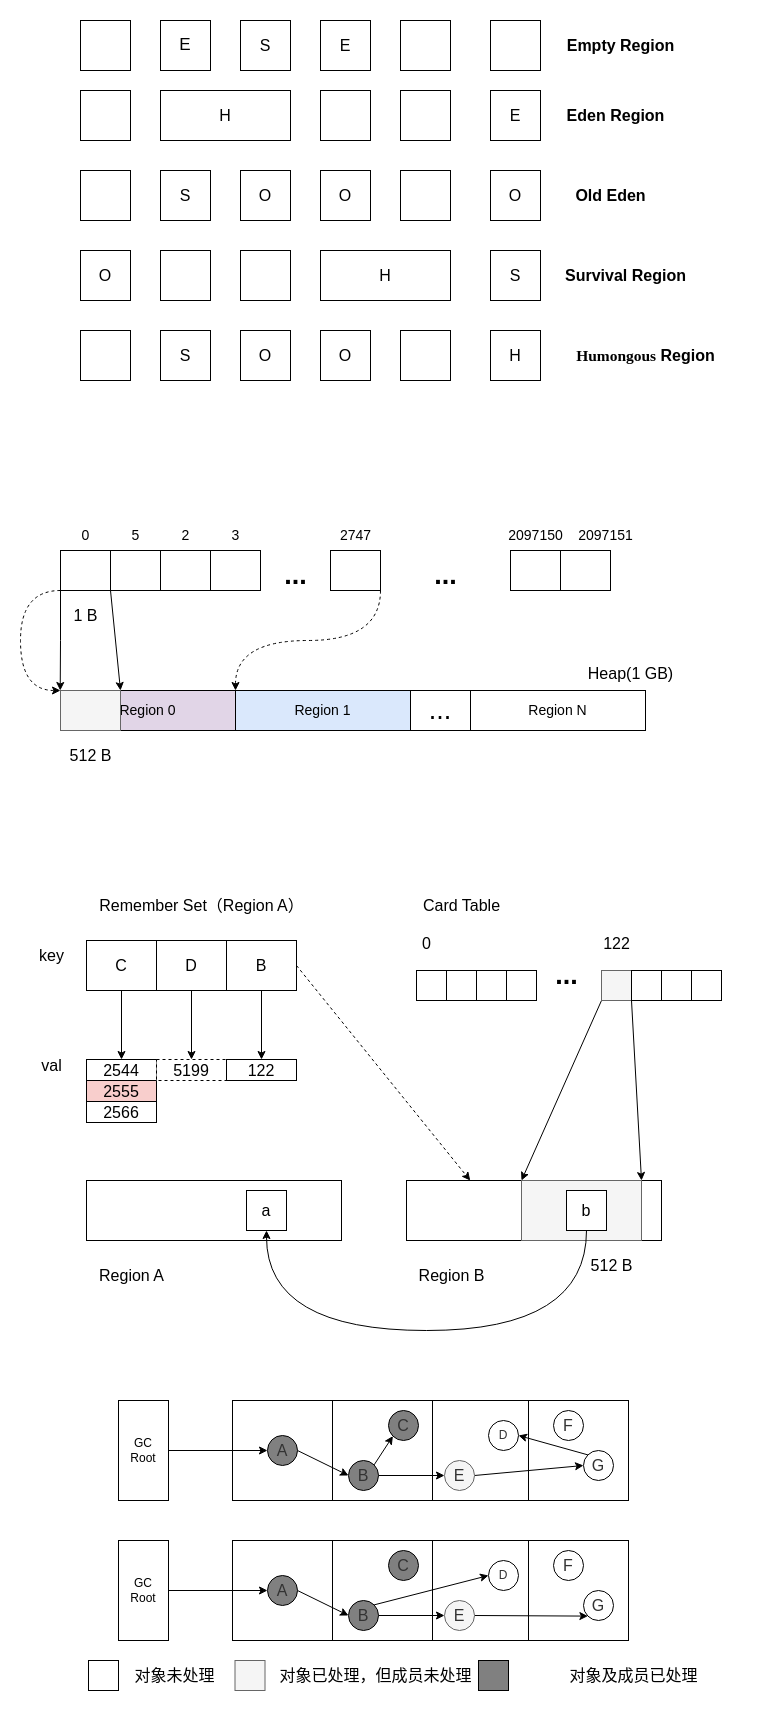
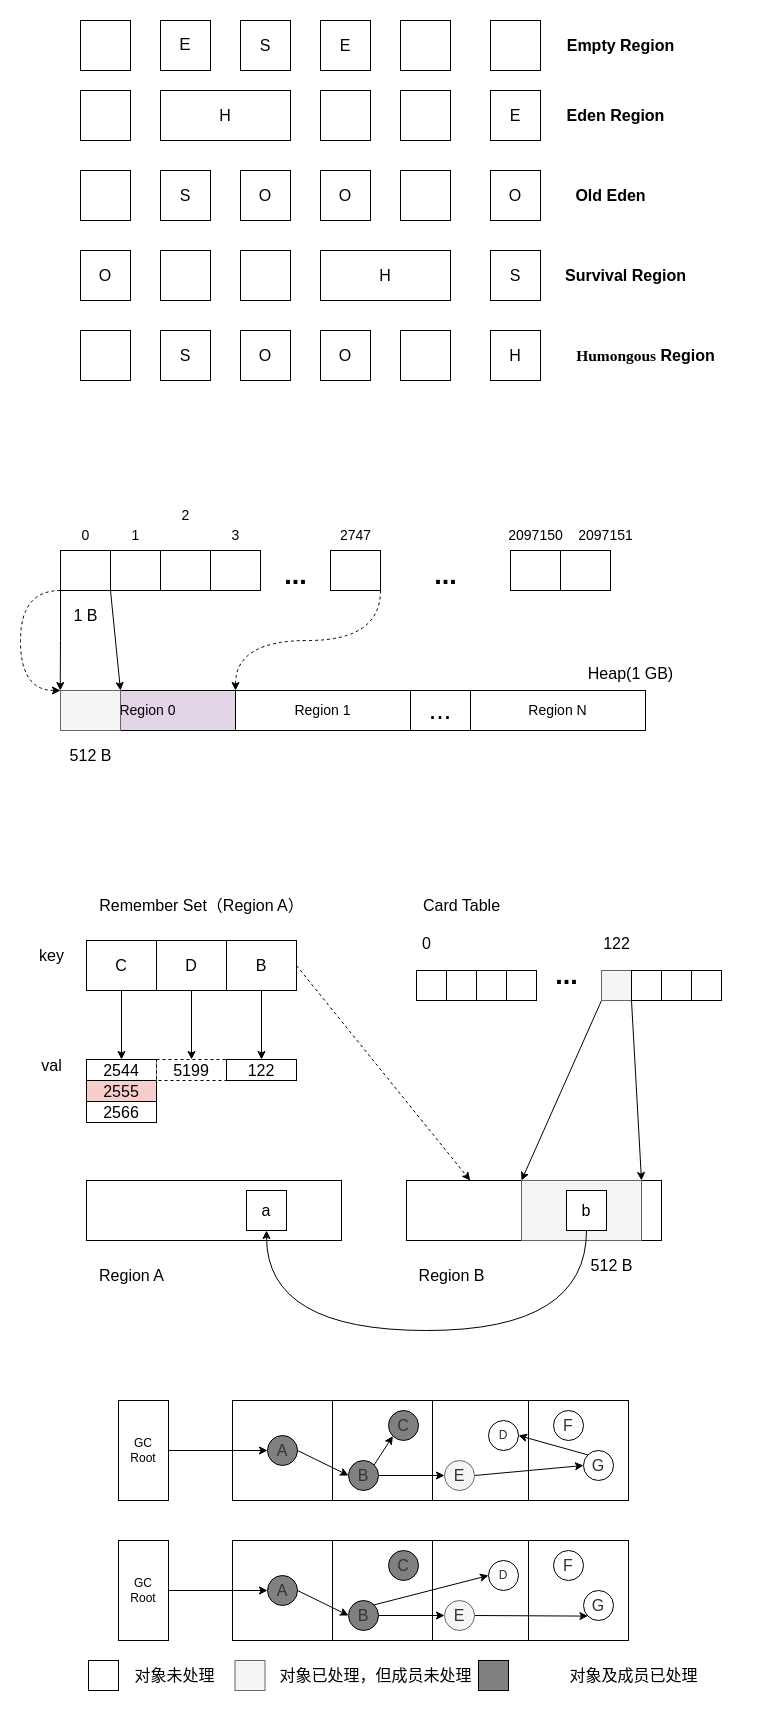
(136, 536) -> (136, 536)
(186, 536) -> (186, 516)
(323, 711) -> (323, 711)
